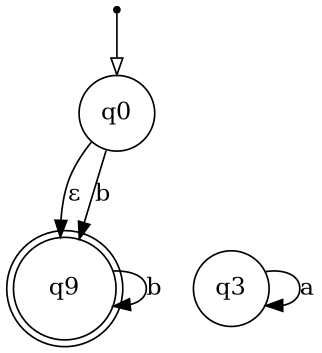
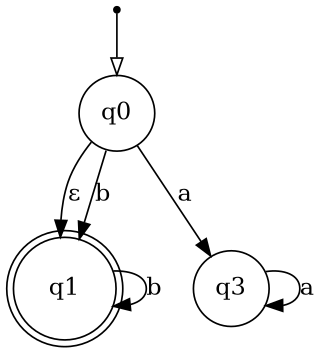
none -> (169, 194)
(65, 289) -> (65, 289)
